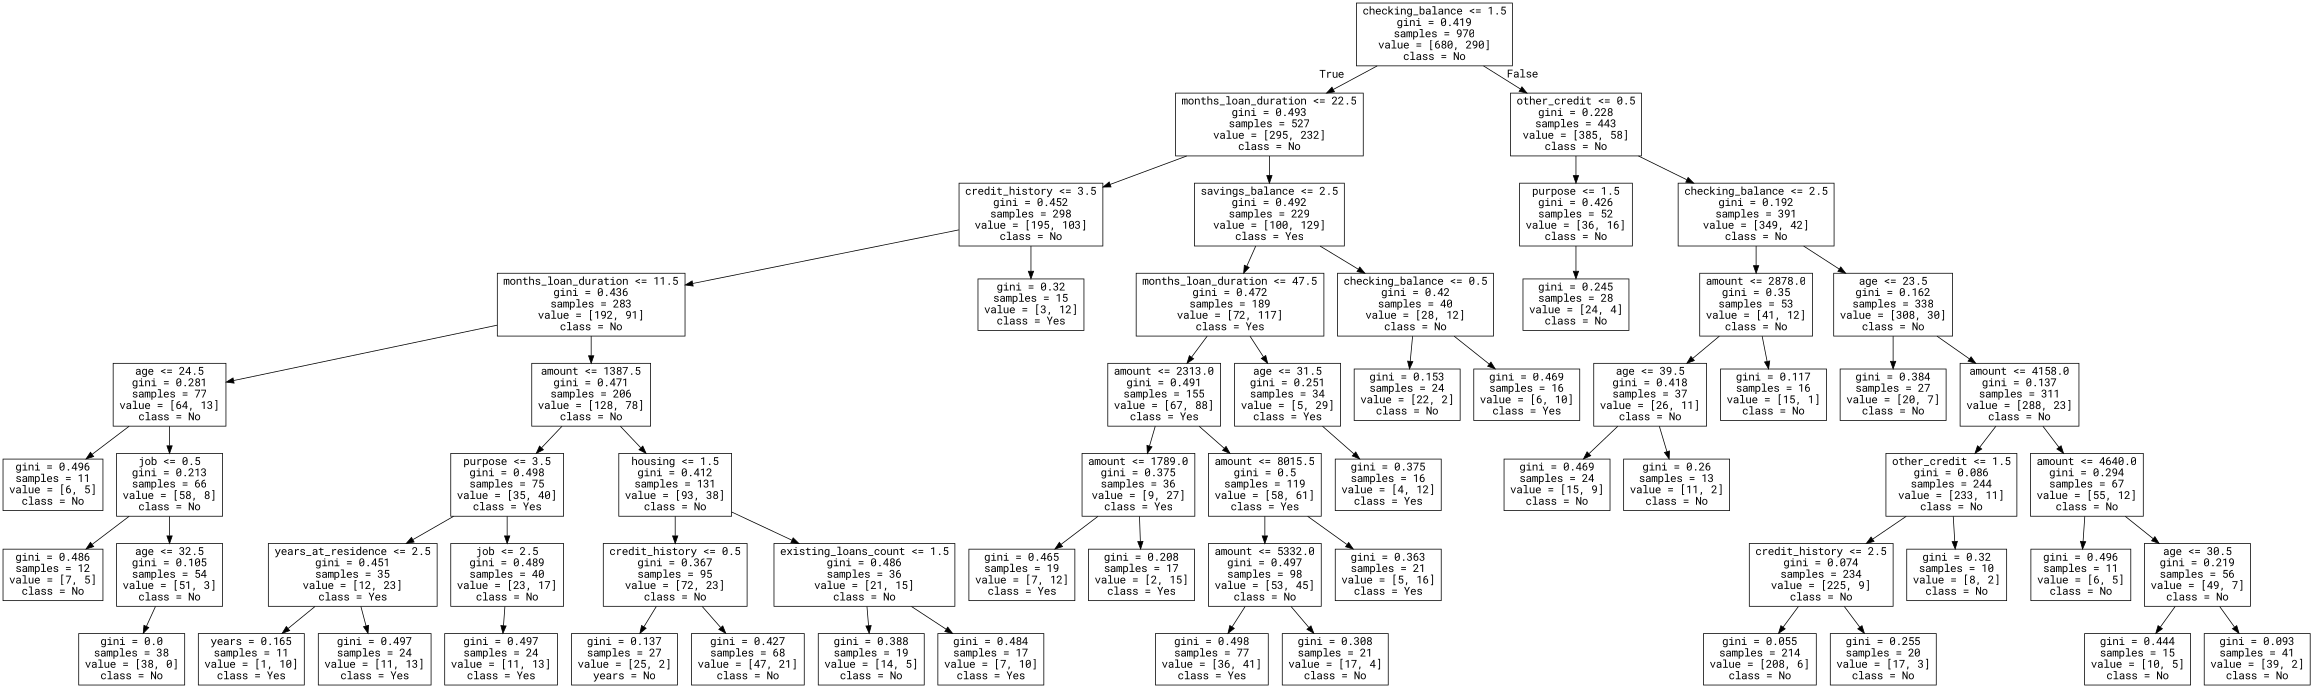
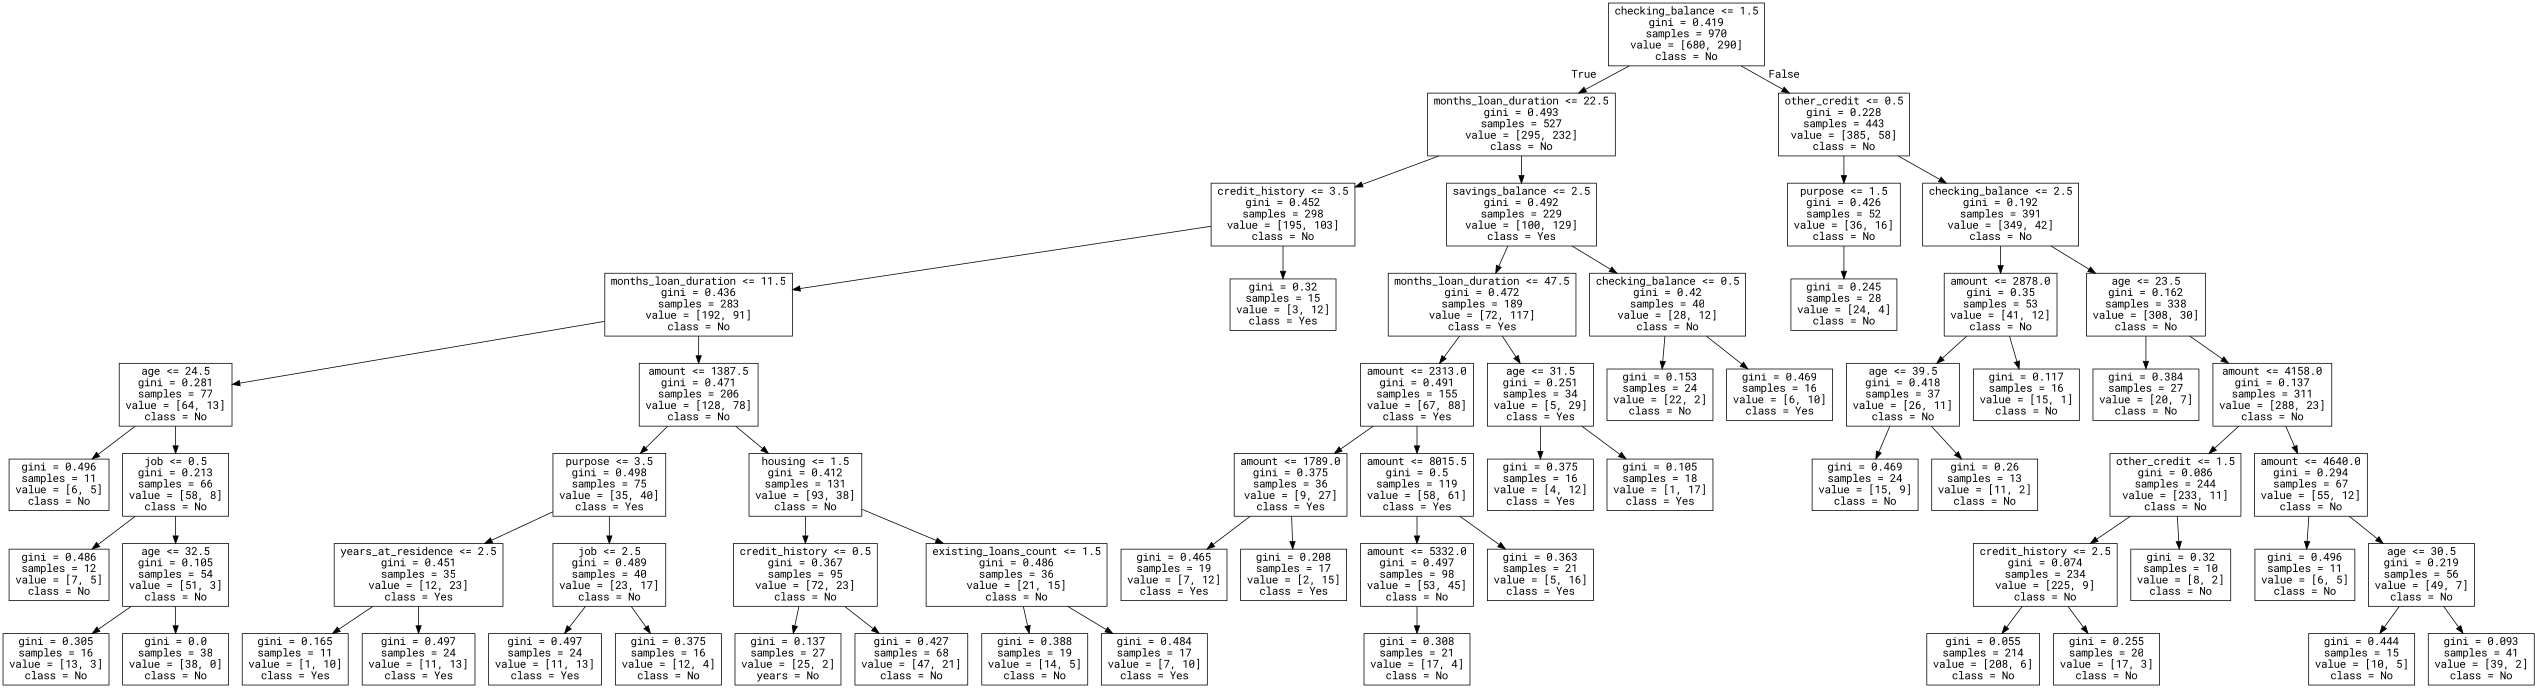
none -> (1660, 485)
none -> (56, 659)
(251, 659) -> (295, 659)
none -> (668, 659)
(1212, 659) -> none
